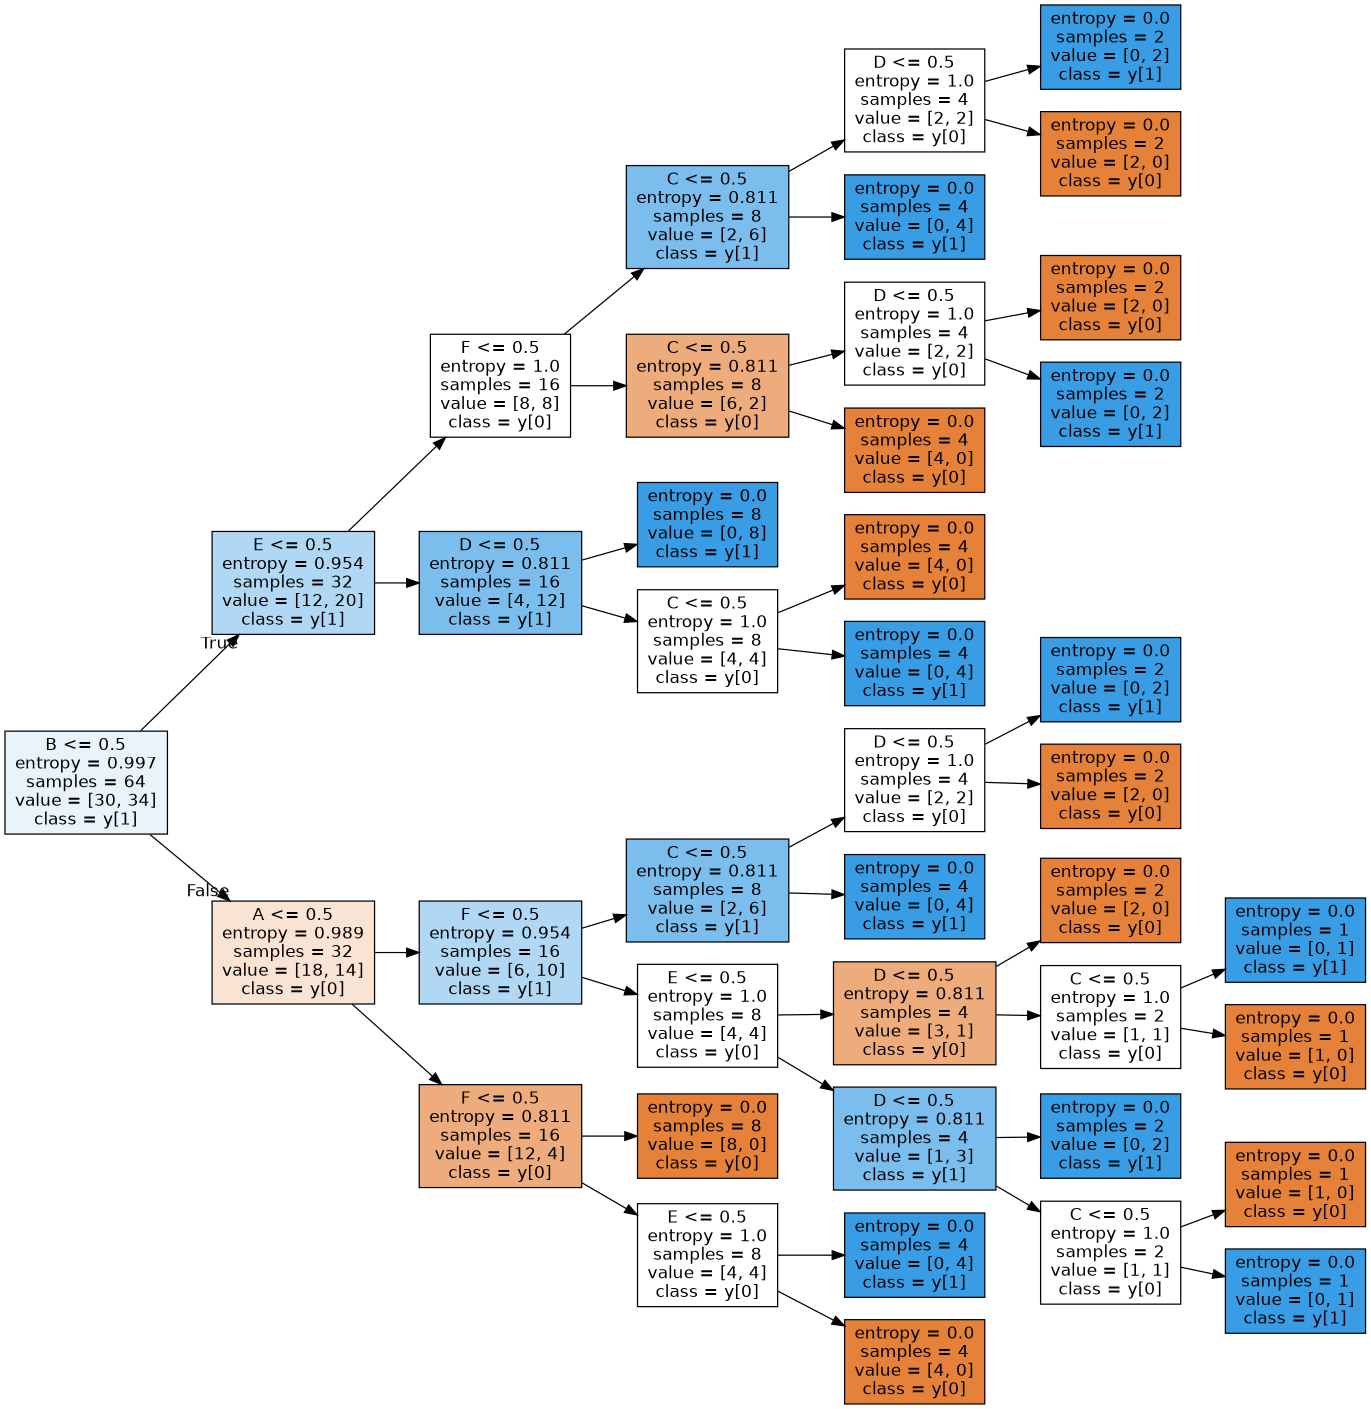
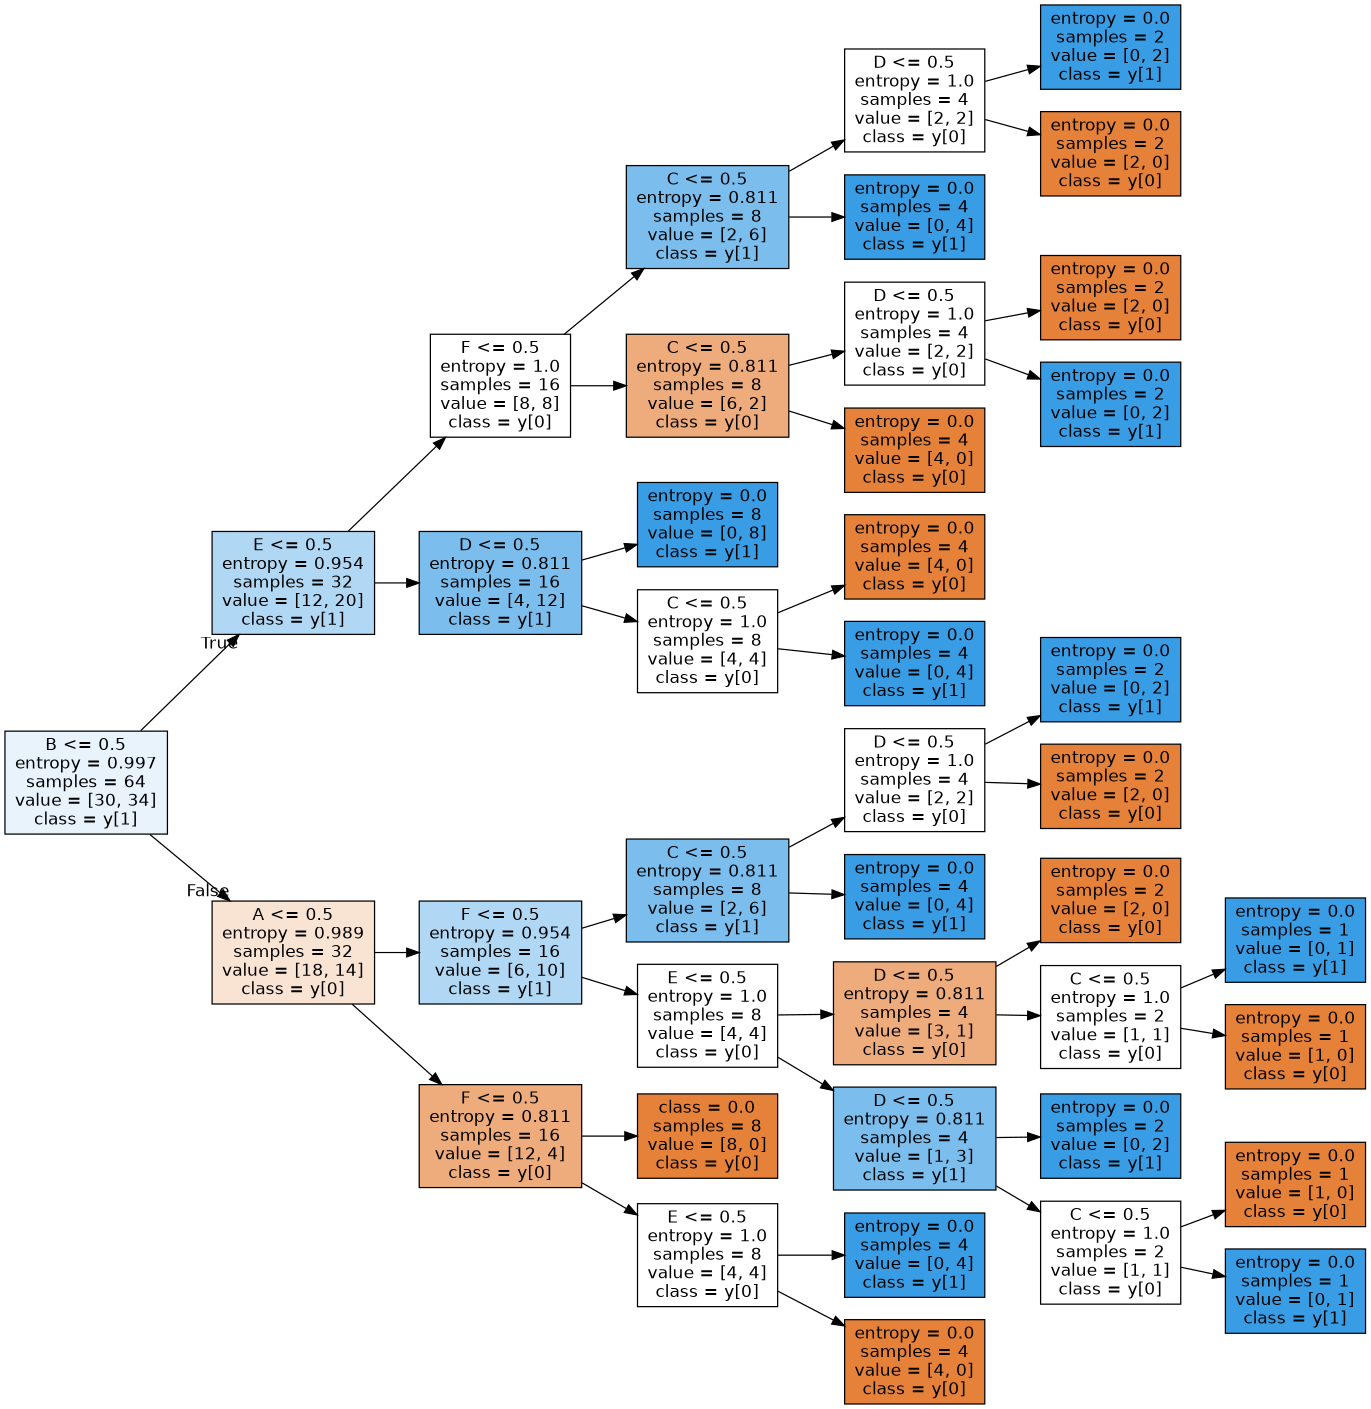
(708, 1136) -> (708, 1136)
